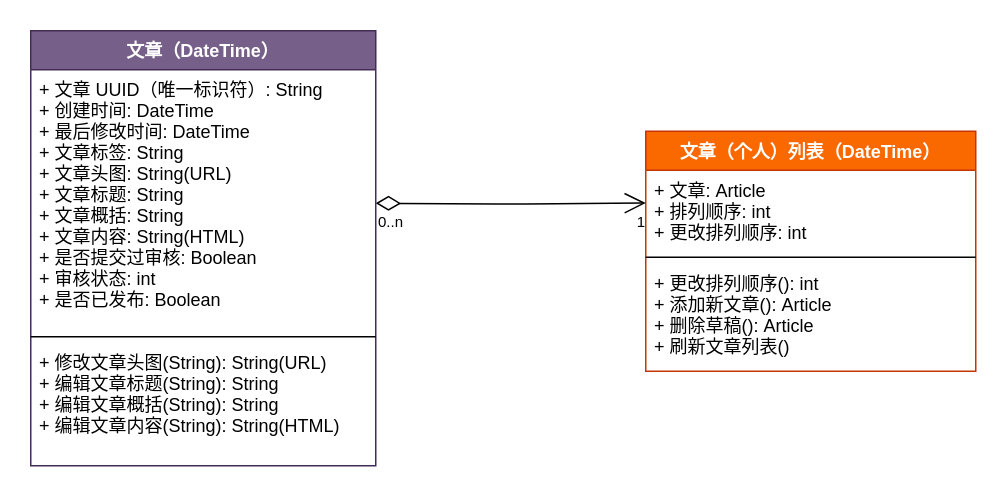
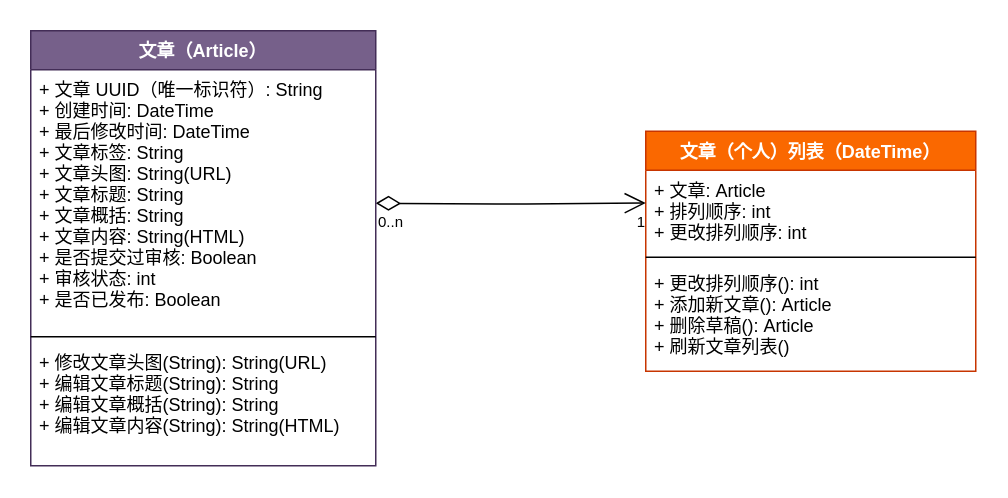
(203, 51) -> (203, 51)
